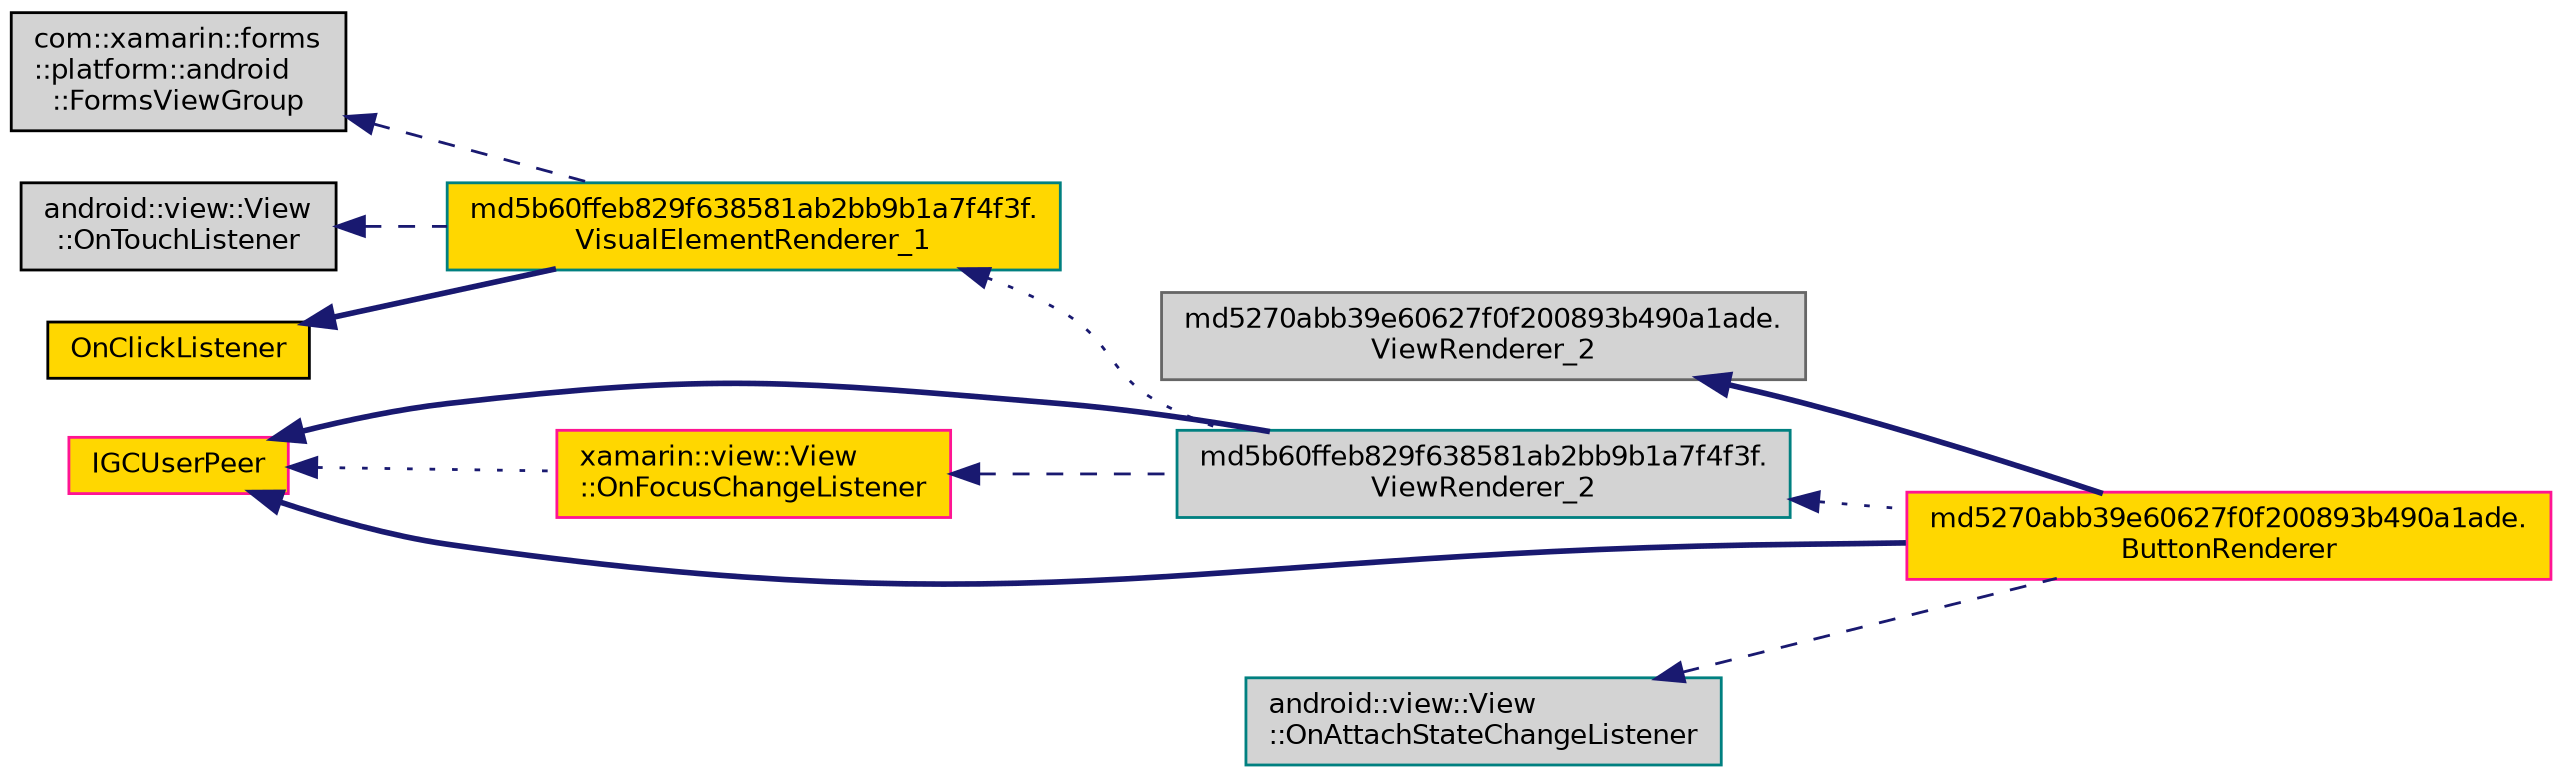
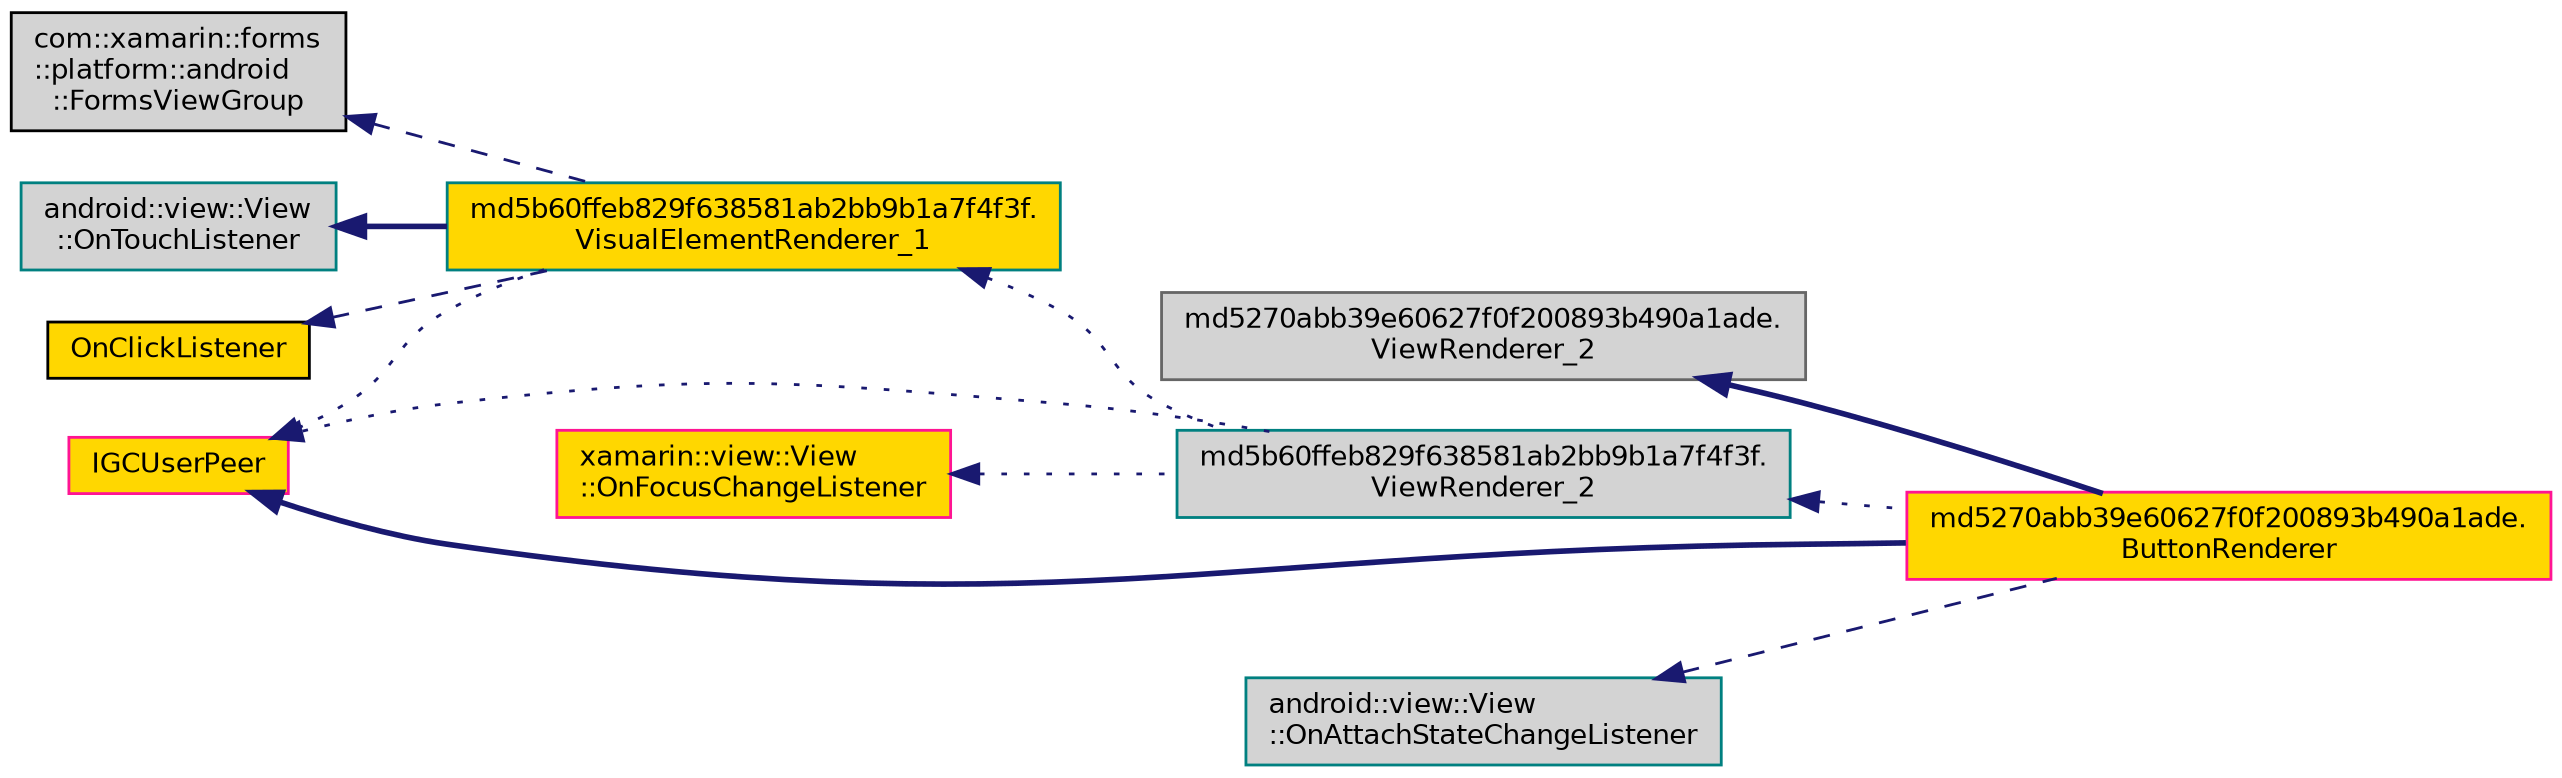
(179, 226) -> (179, 226)
(406, 226) -> (406, 226)
(444, 293) -> (444, 293)
(786, 384) -> (786, 384)
(437, 469) -> (414, 336)
(1078, 474) -> (1078, 474)
